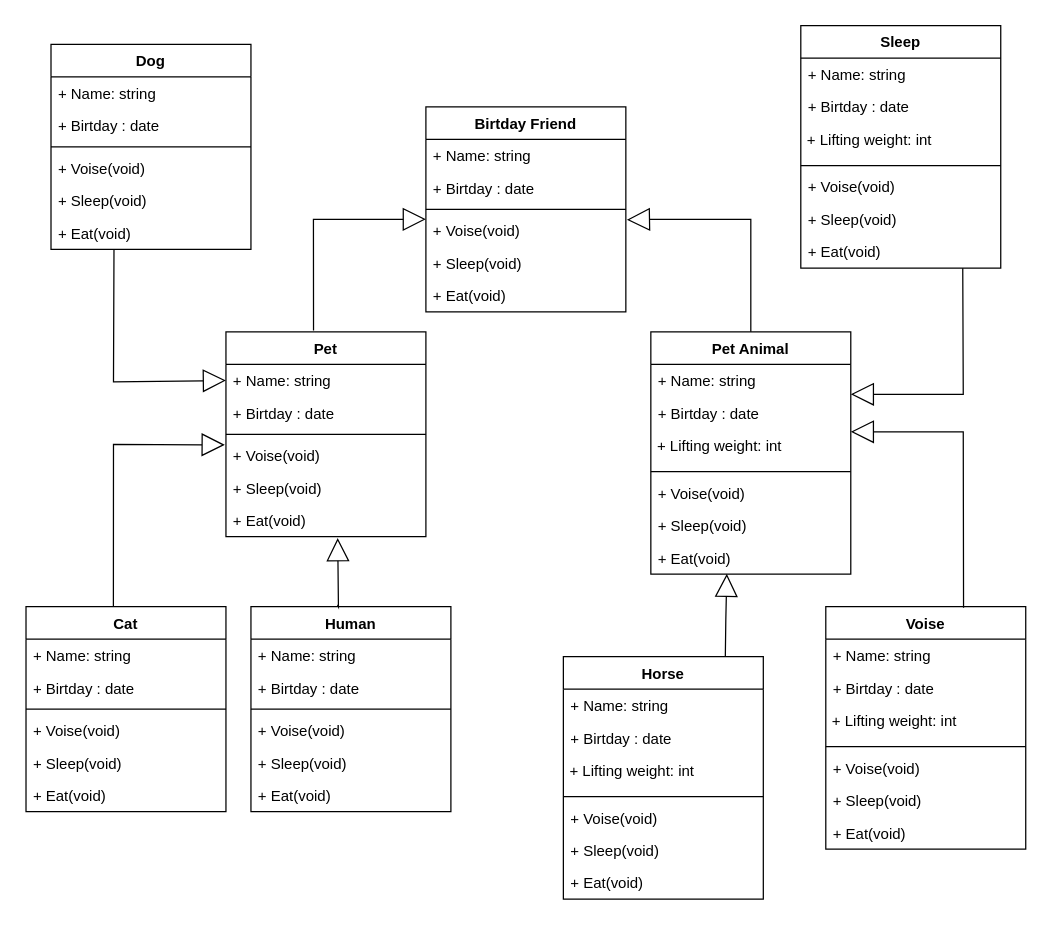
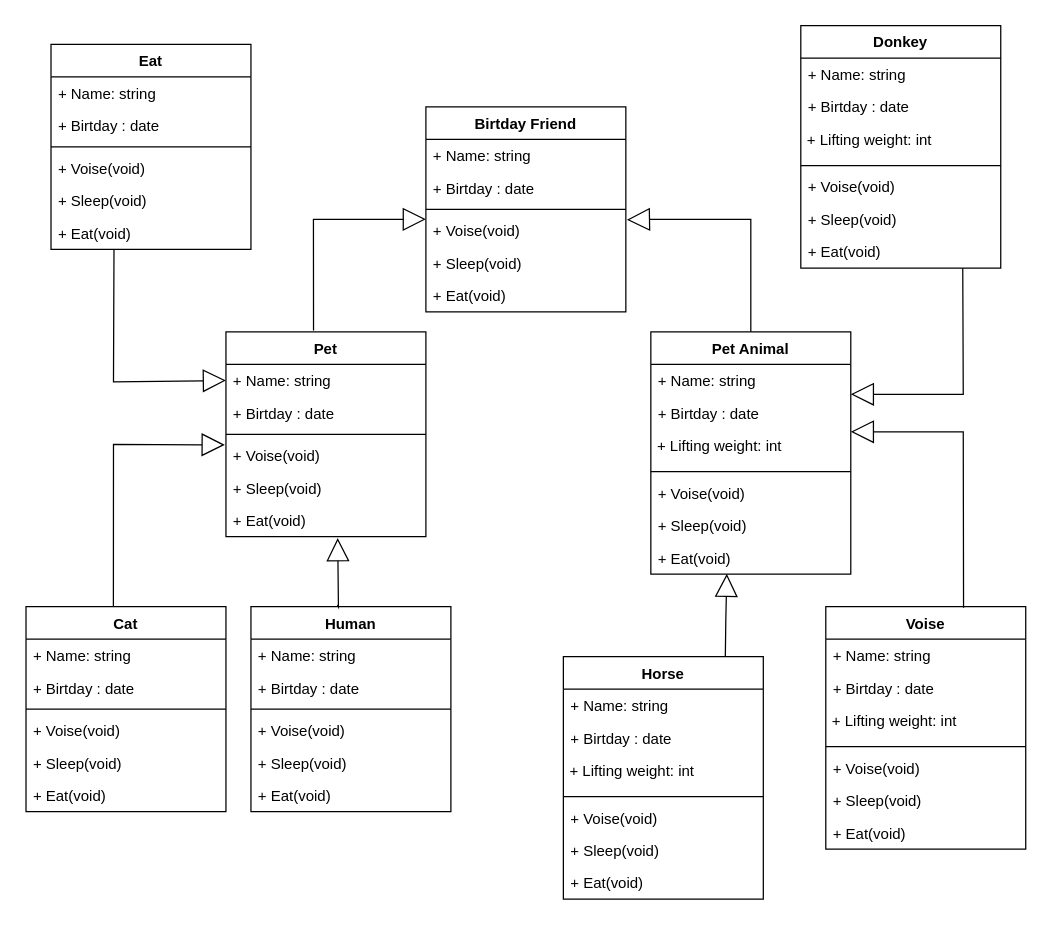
(900, 43) -> (900, 43)
(150, 61) -> (150, 61)
